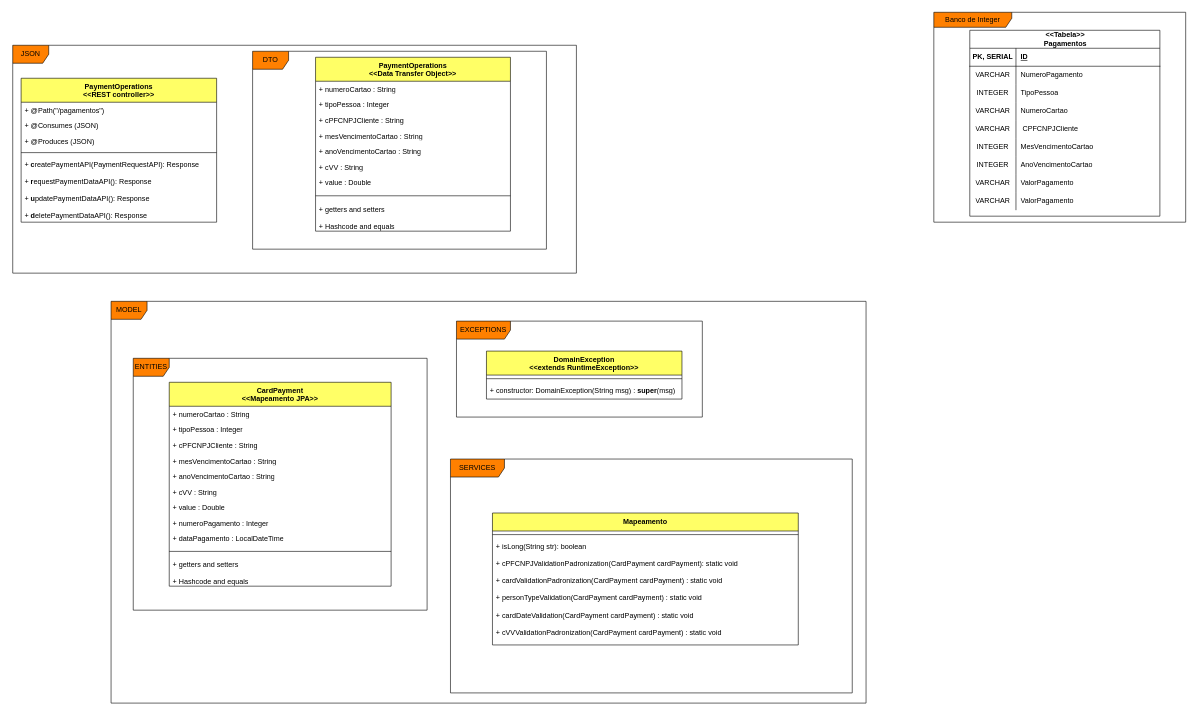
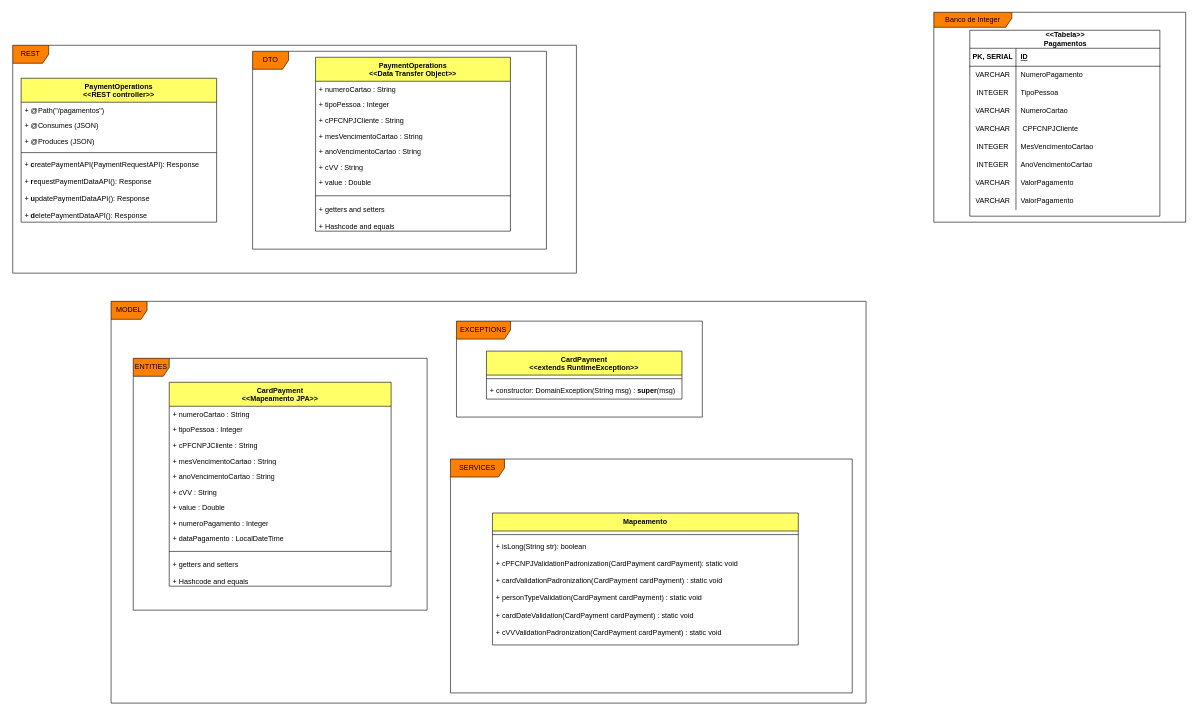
(30, 54) -> (30, 54)
(584, 364) -> (584, 364)
